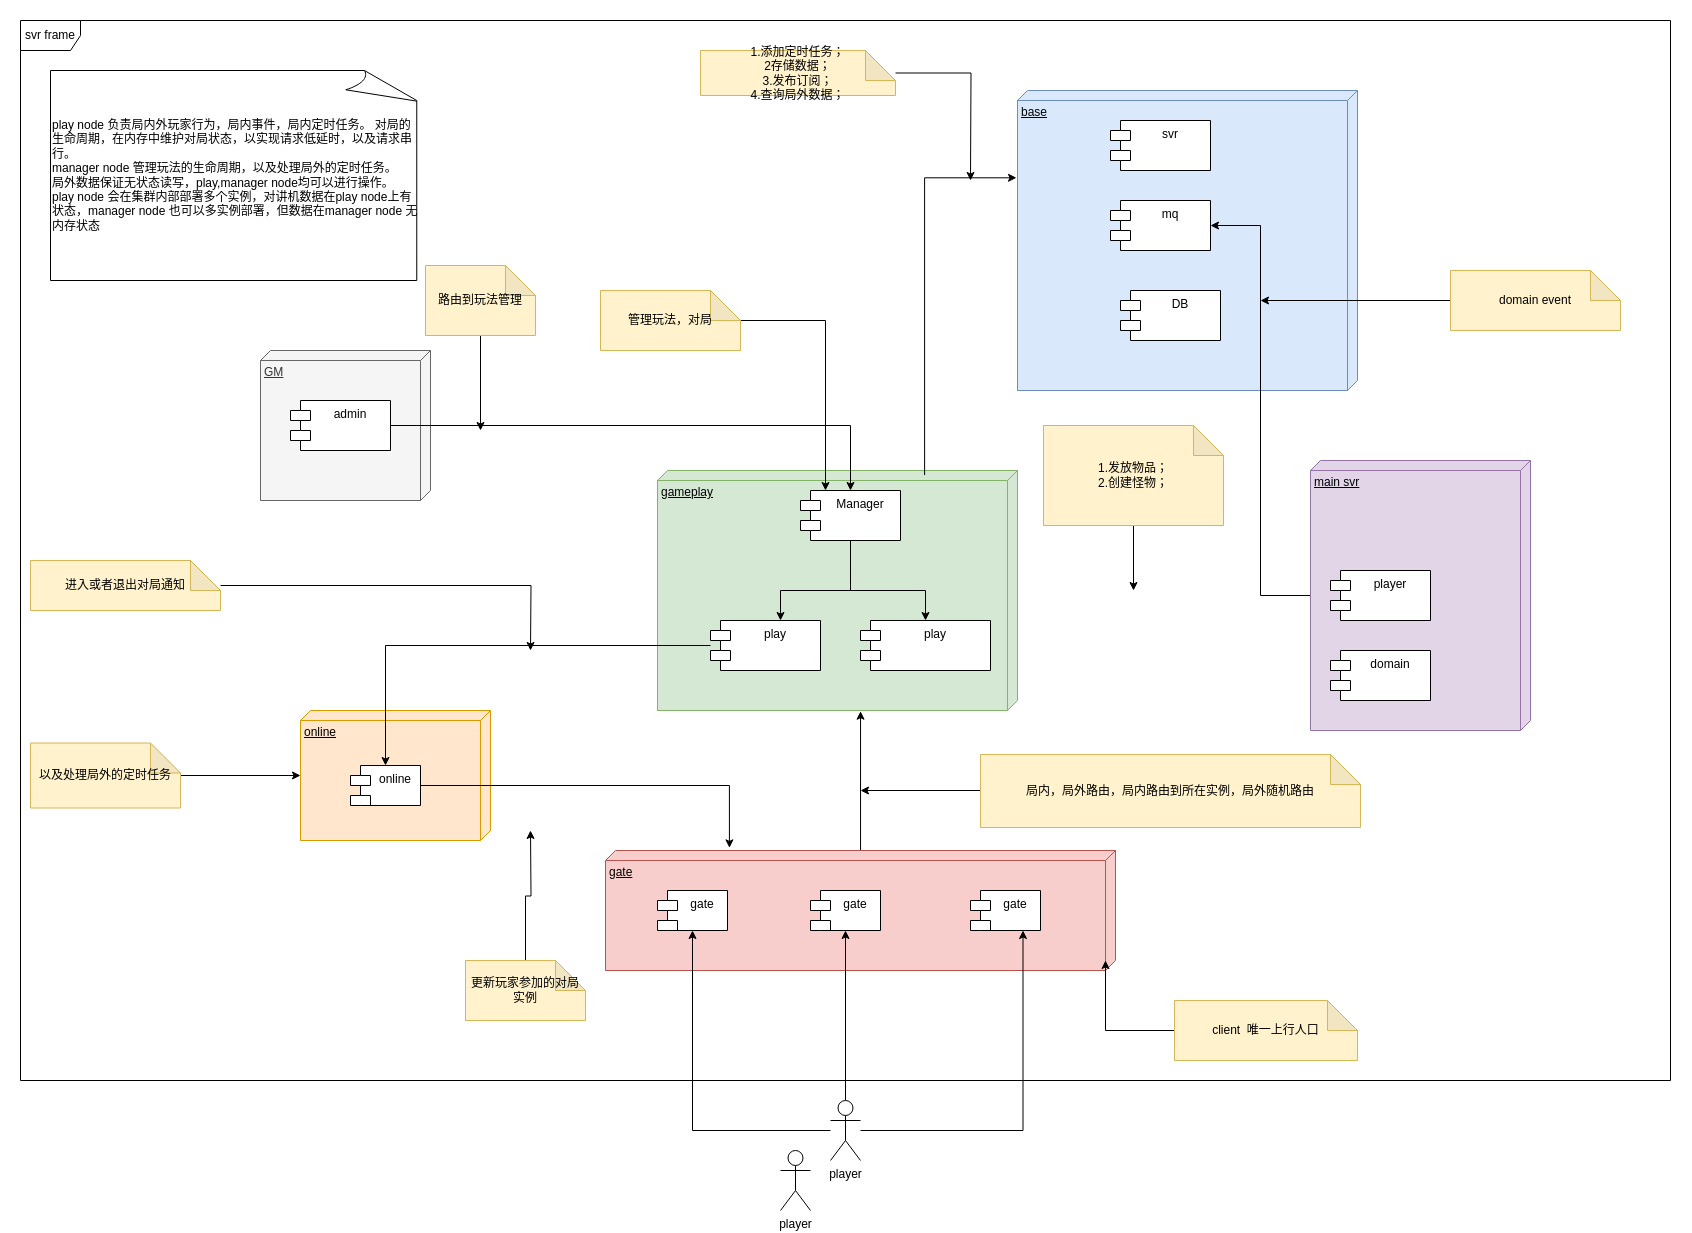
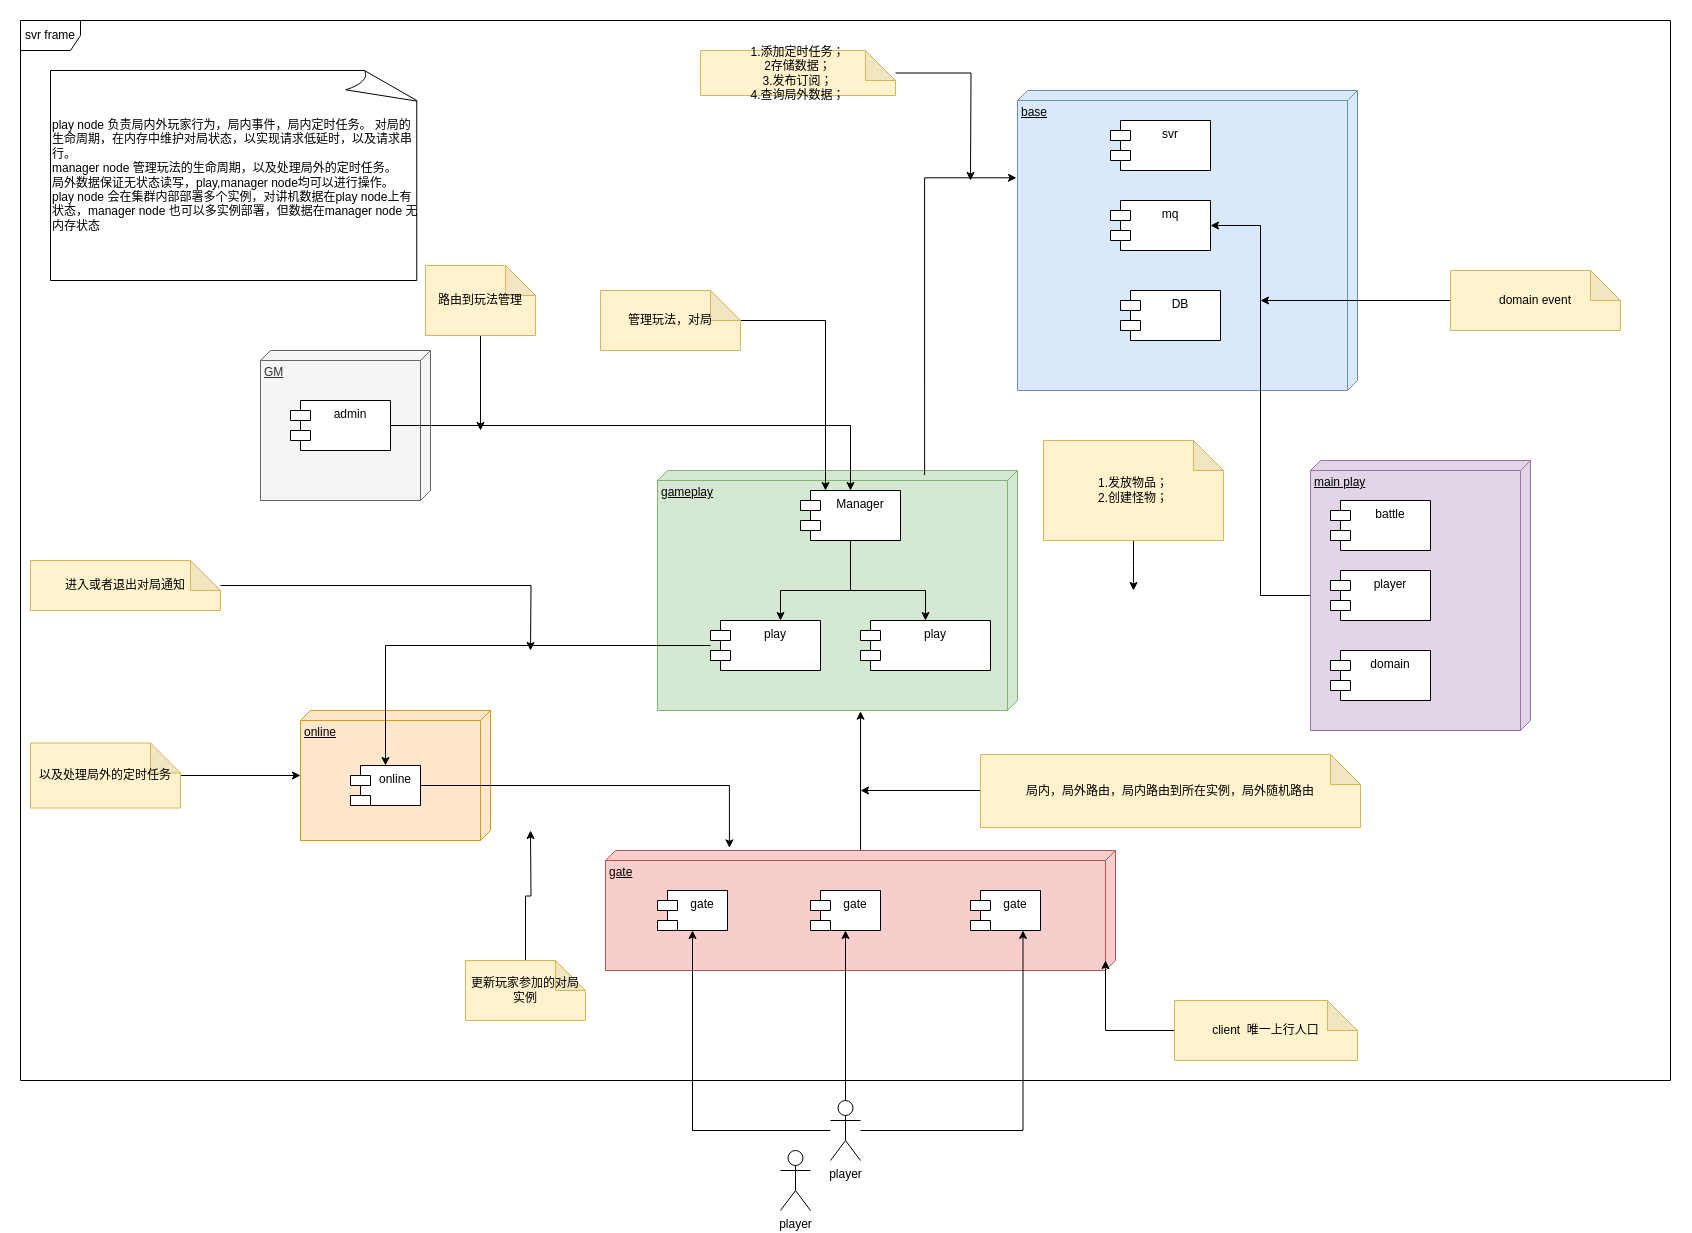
(1134, 476) -> (1134, 491)
(1338, 483) -> (1340, 483)
none -> (1381, 526)
